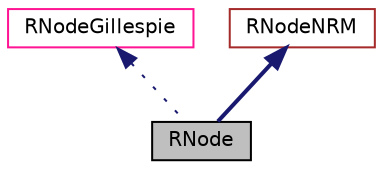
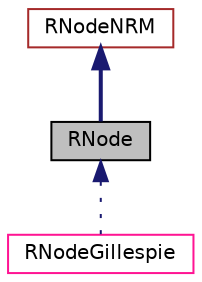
(158, 92) -> (101, 208)
